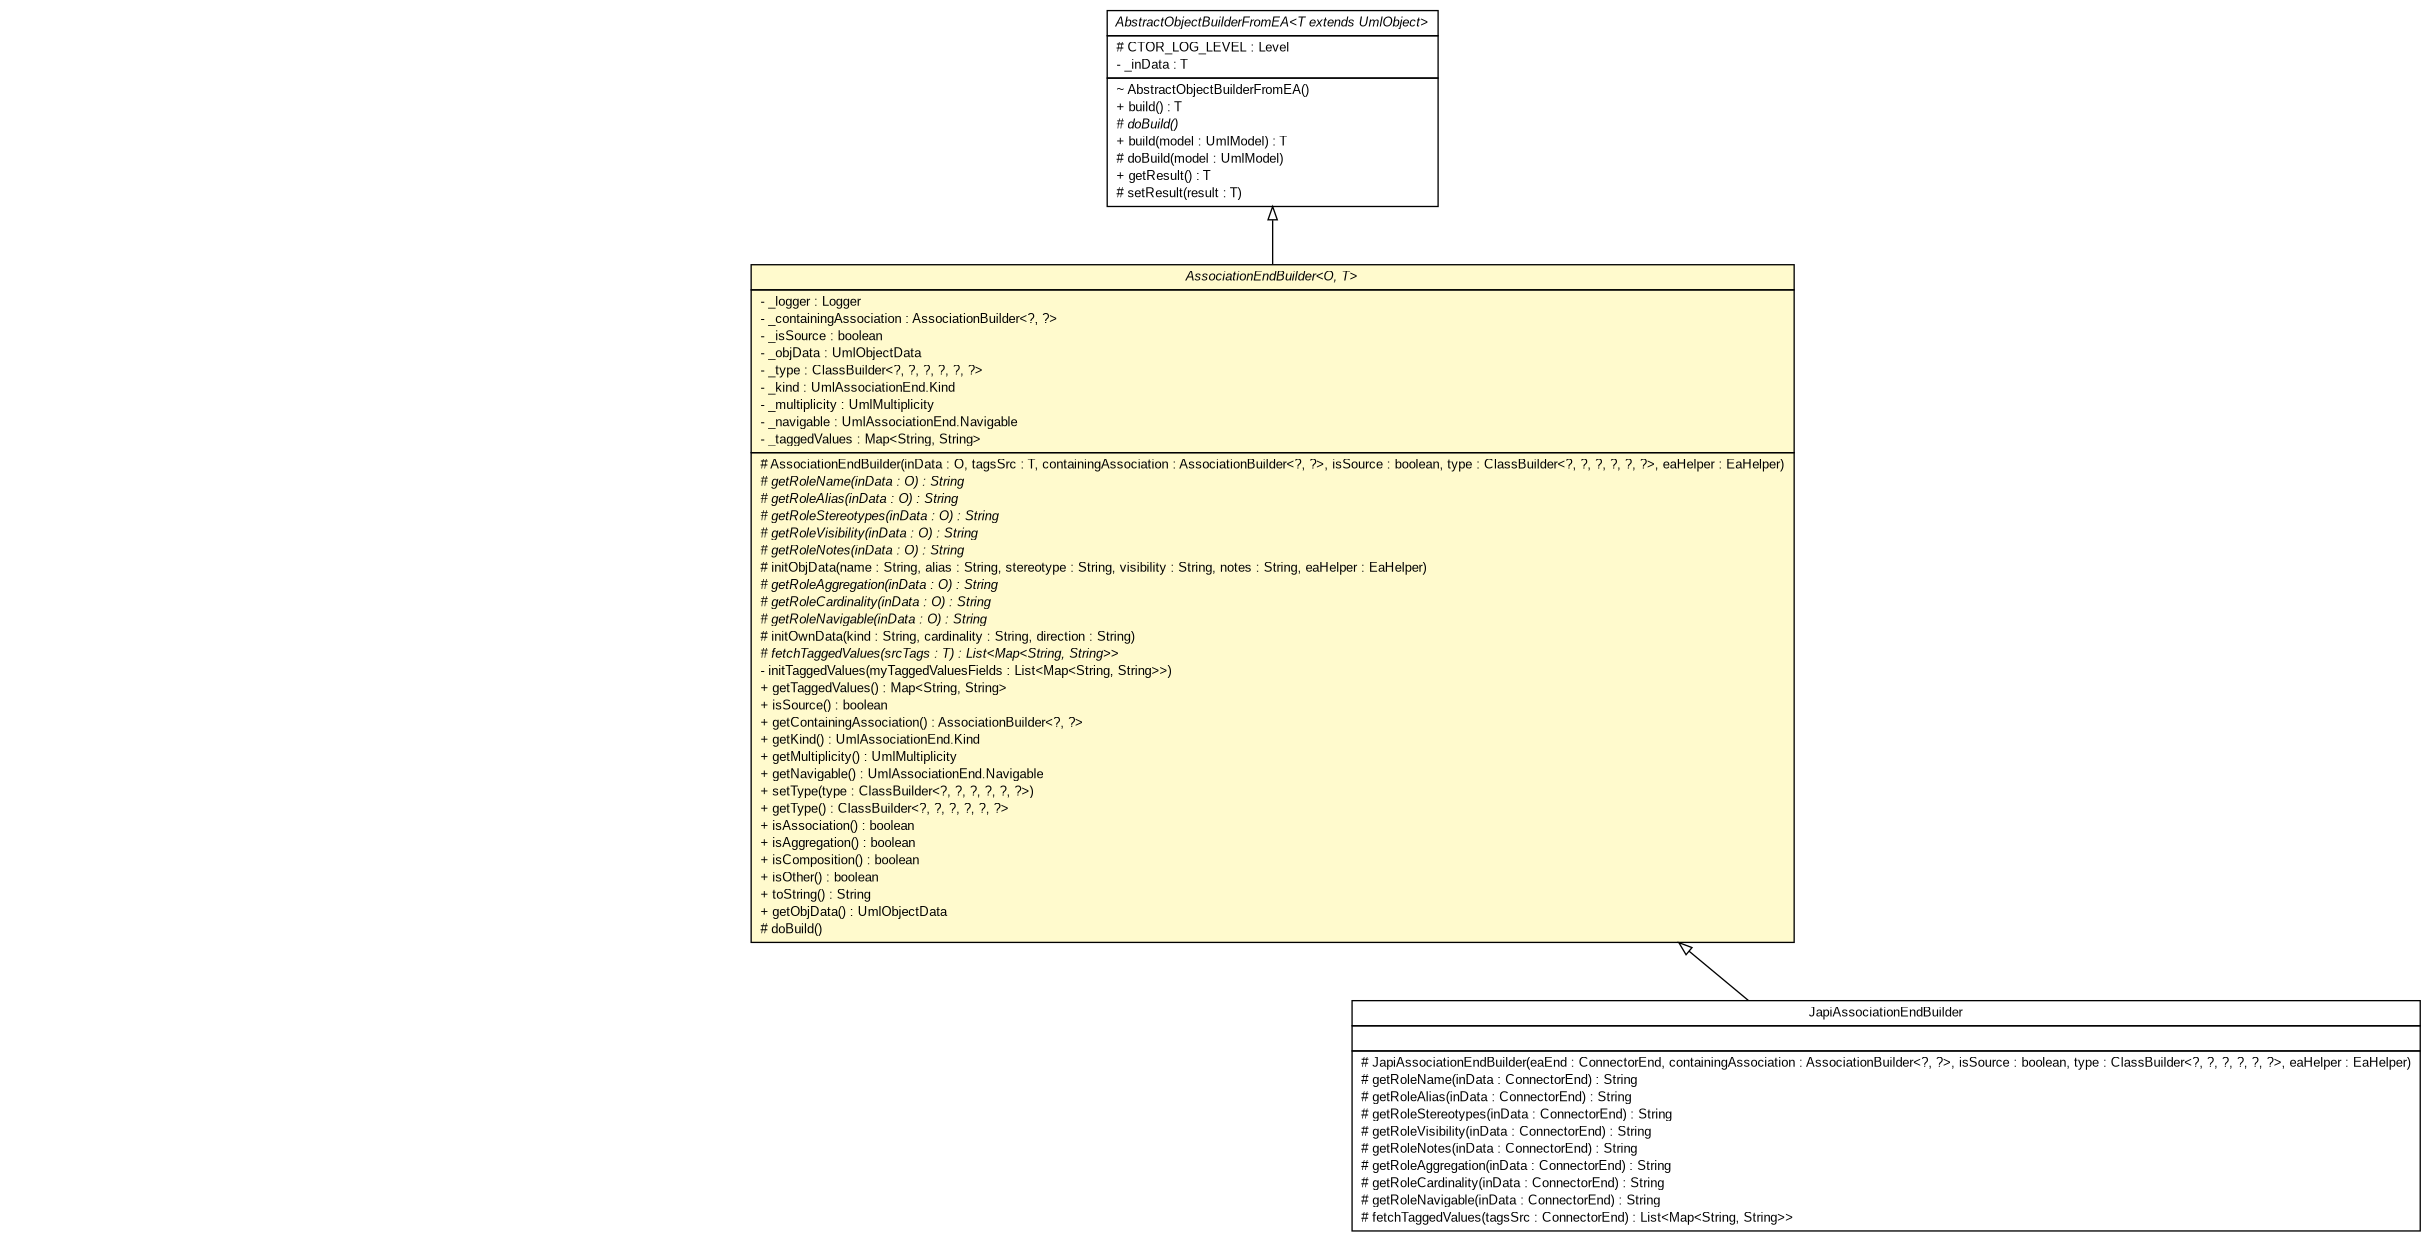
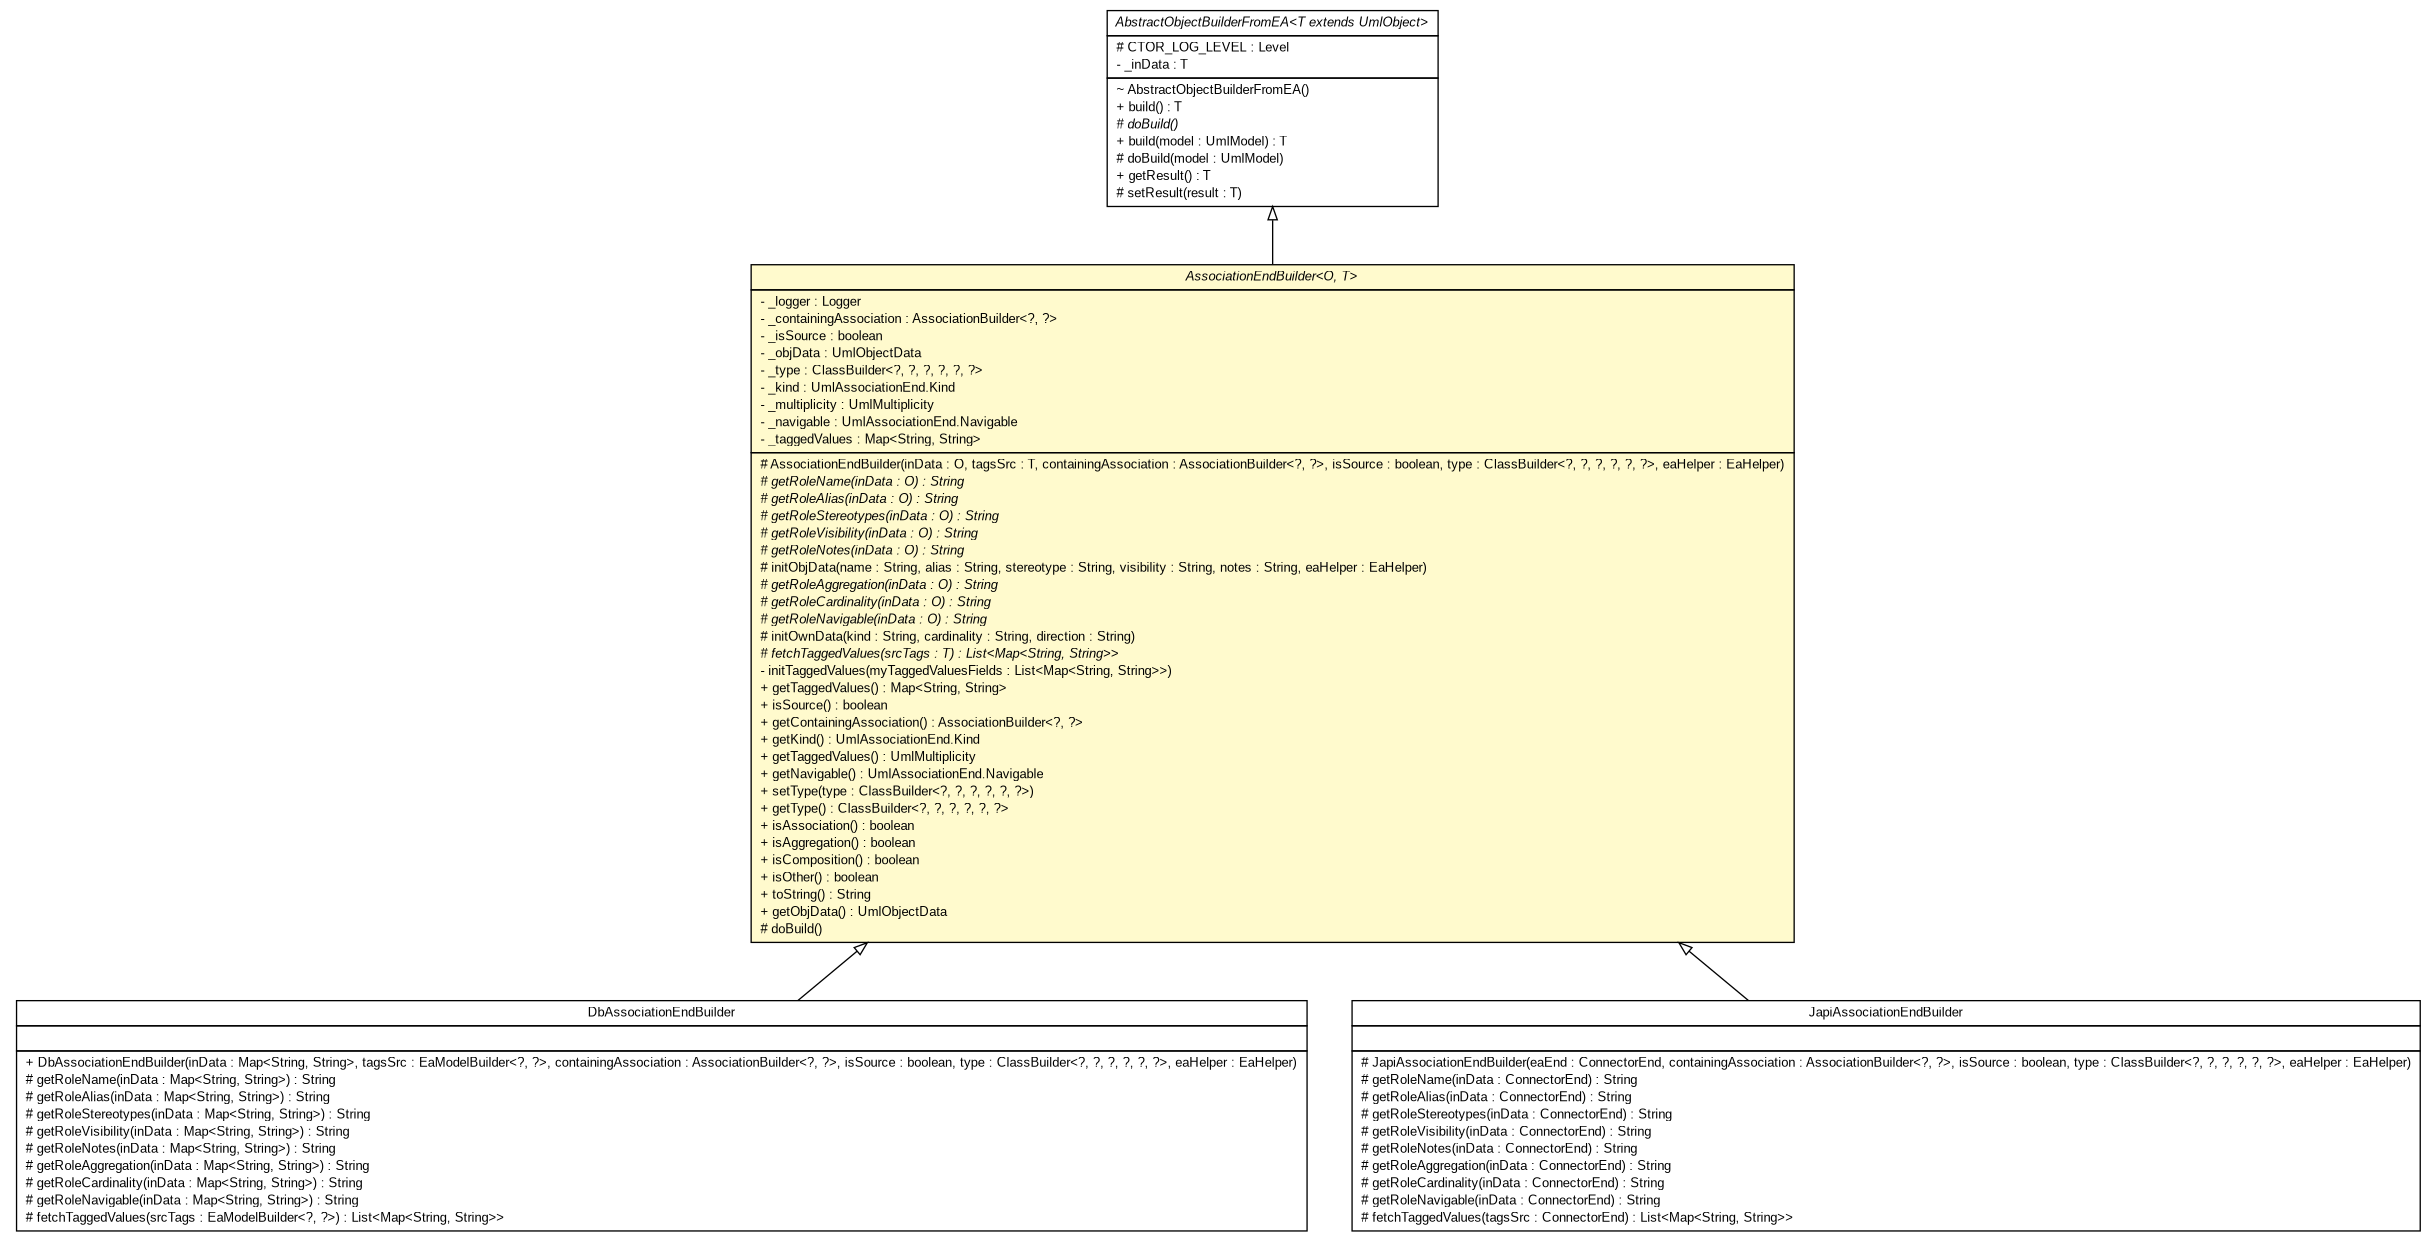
(859, 757) -> (868, 757)
none -> (661, 1116)
